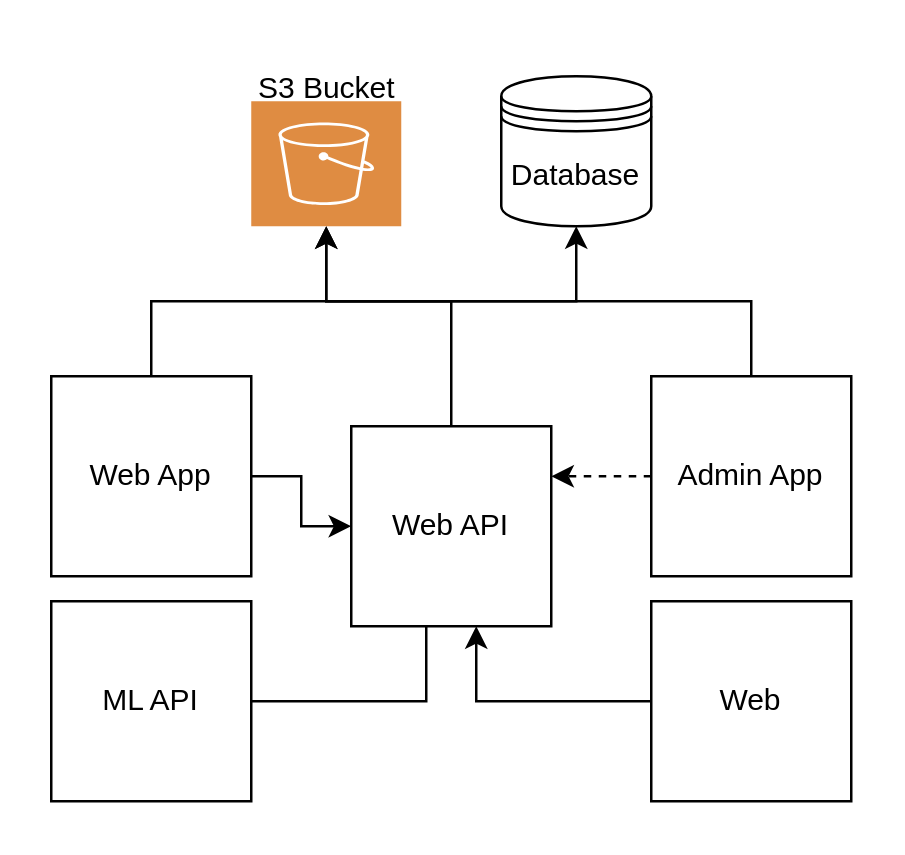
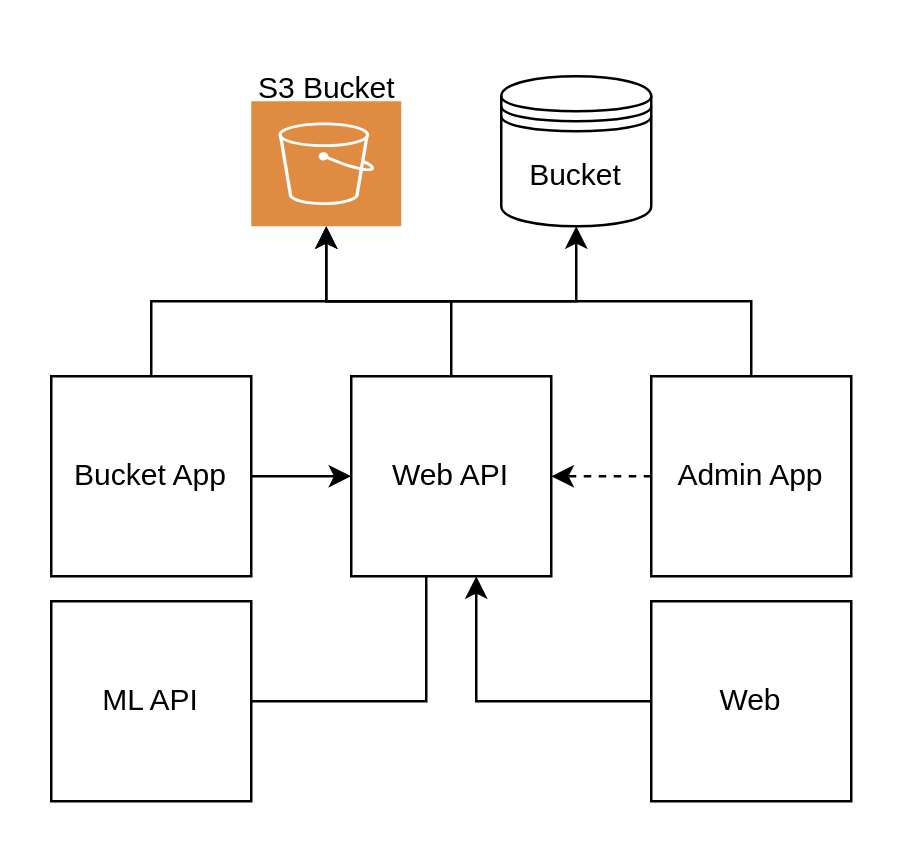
(576, 176) -> (576, 176)
(151, 476) -> (151, 476)
(451, 526) -> (451, 476)
